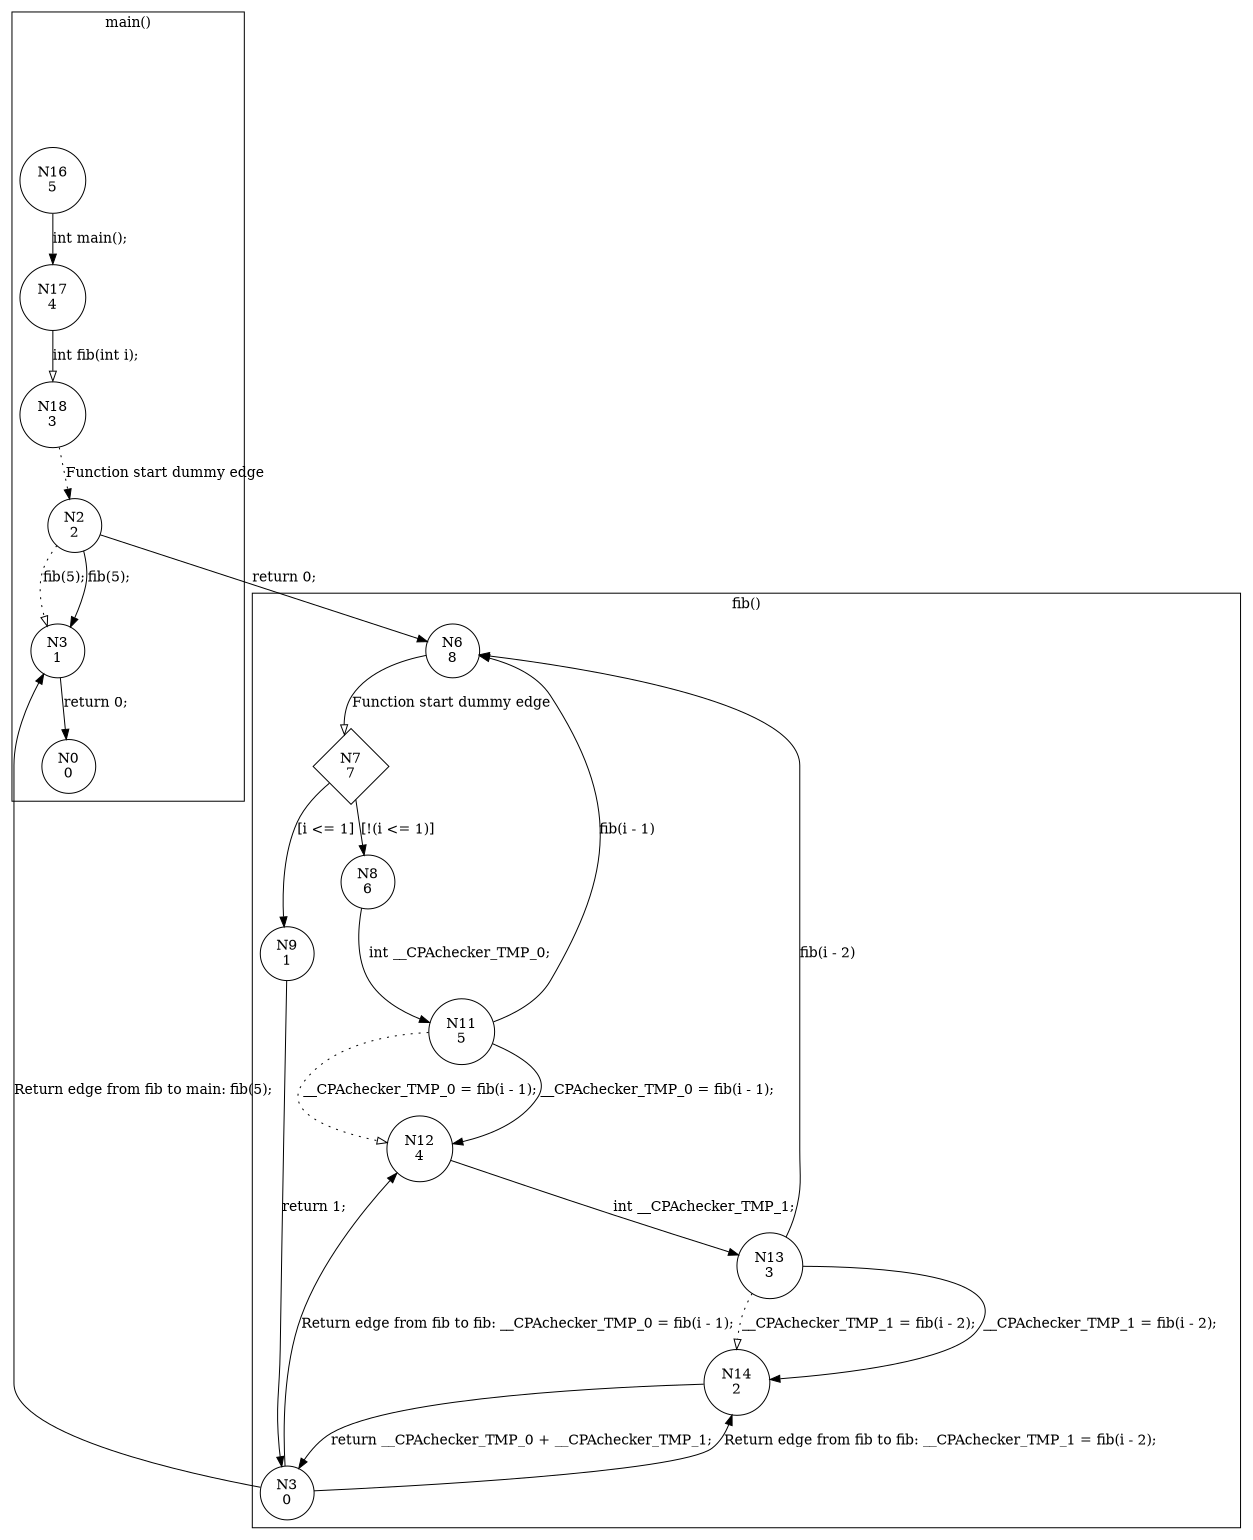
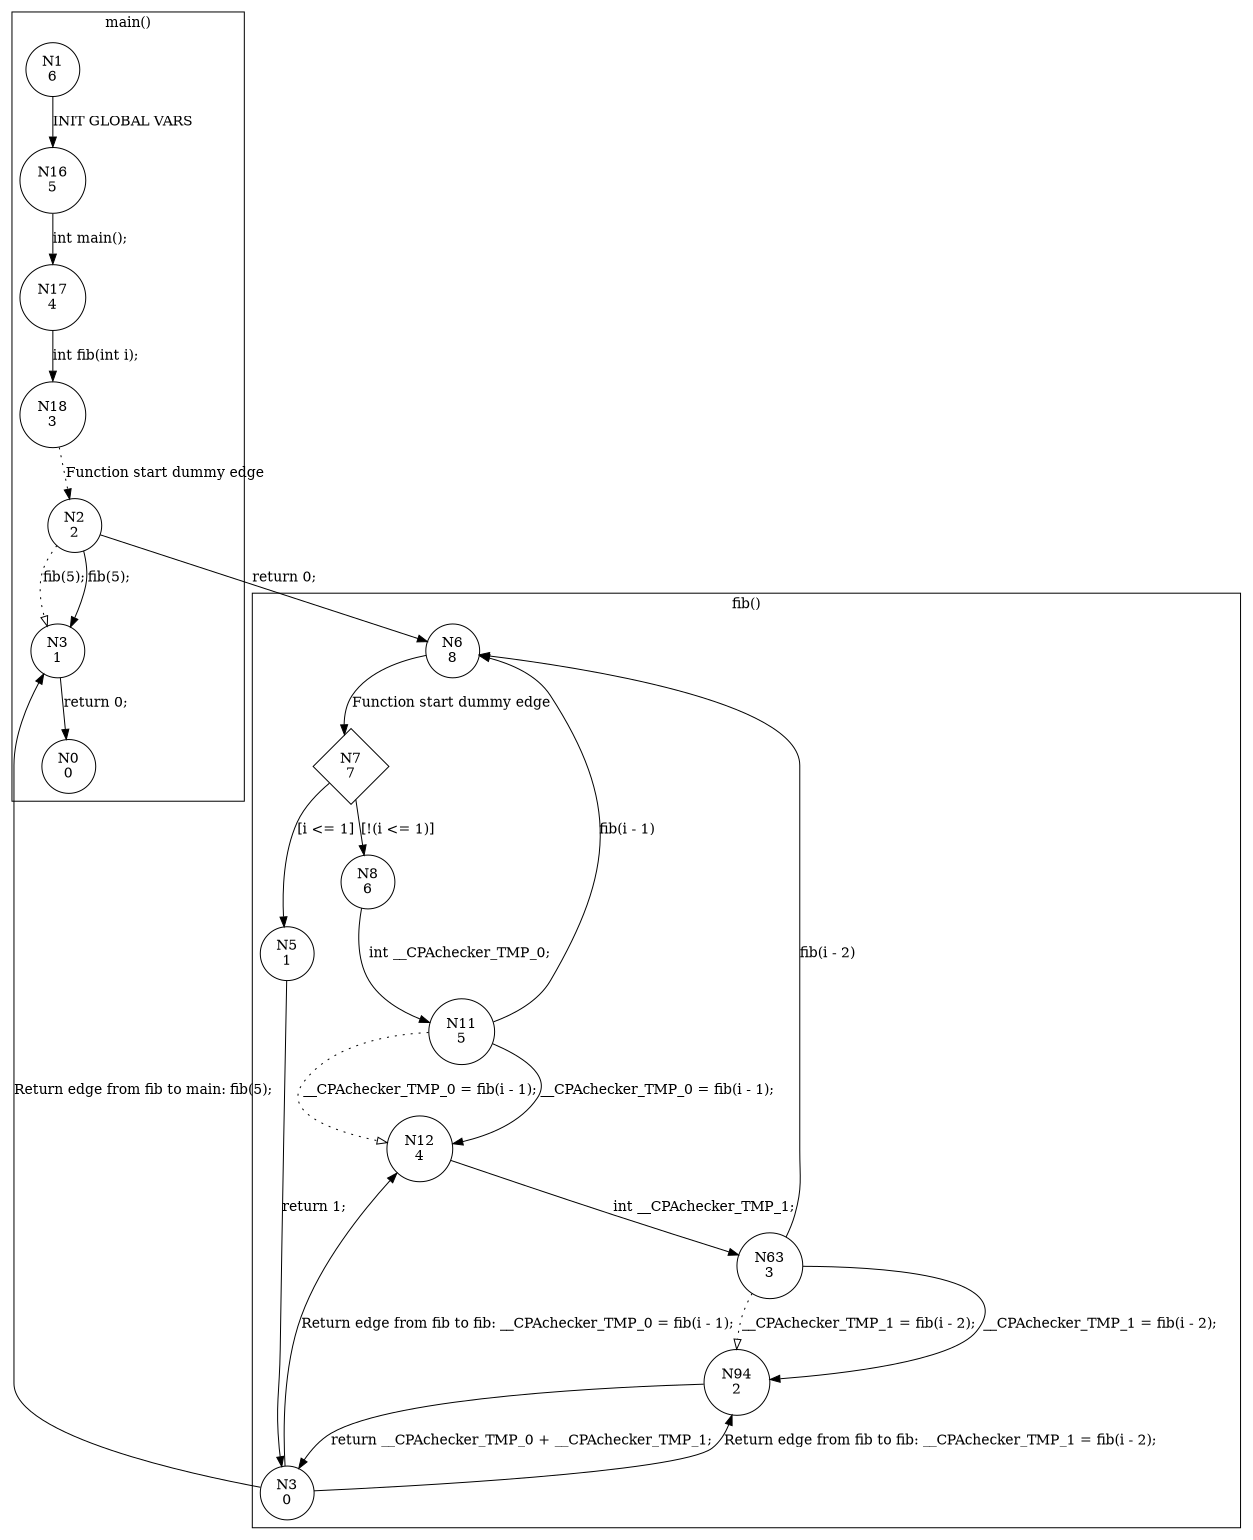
none -> (53, 70)
(53, 351) -> (53, 351)
(372, 676) -> (372, 676)
(287, 954) -> (287, 954)
(770, 1266) -> (770, 1266)
(737, 1382) -> (737, 1382)
